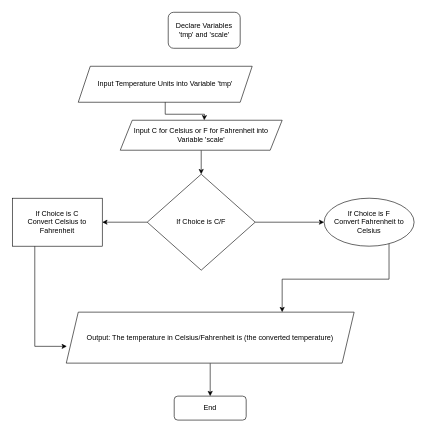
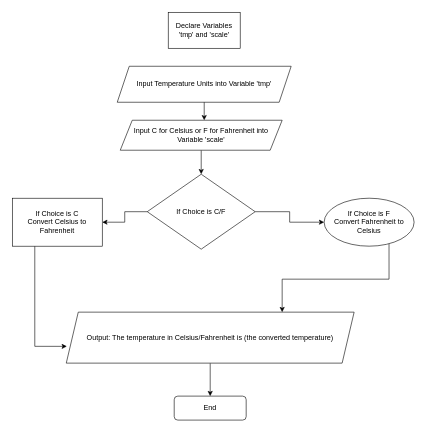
(204, 30) -> (204, 30)
(165, 84) -> (204, 84)
(201, 222) -> (201, 212)
